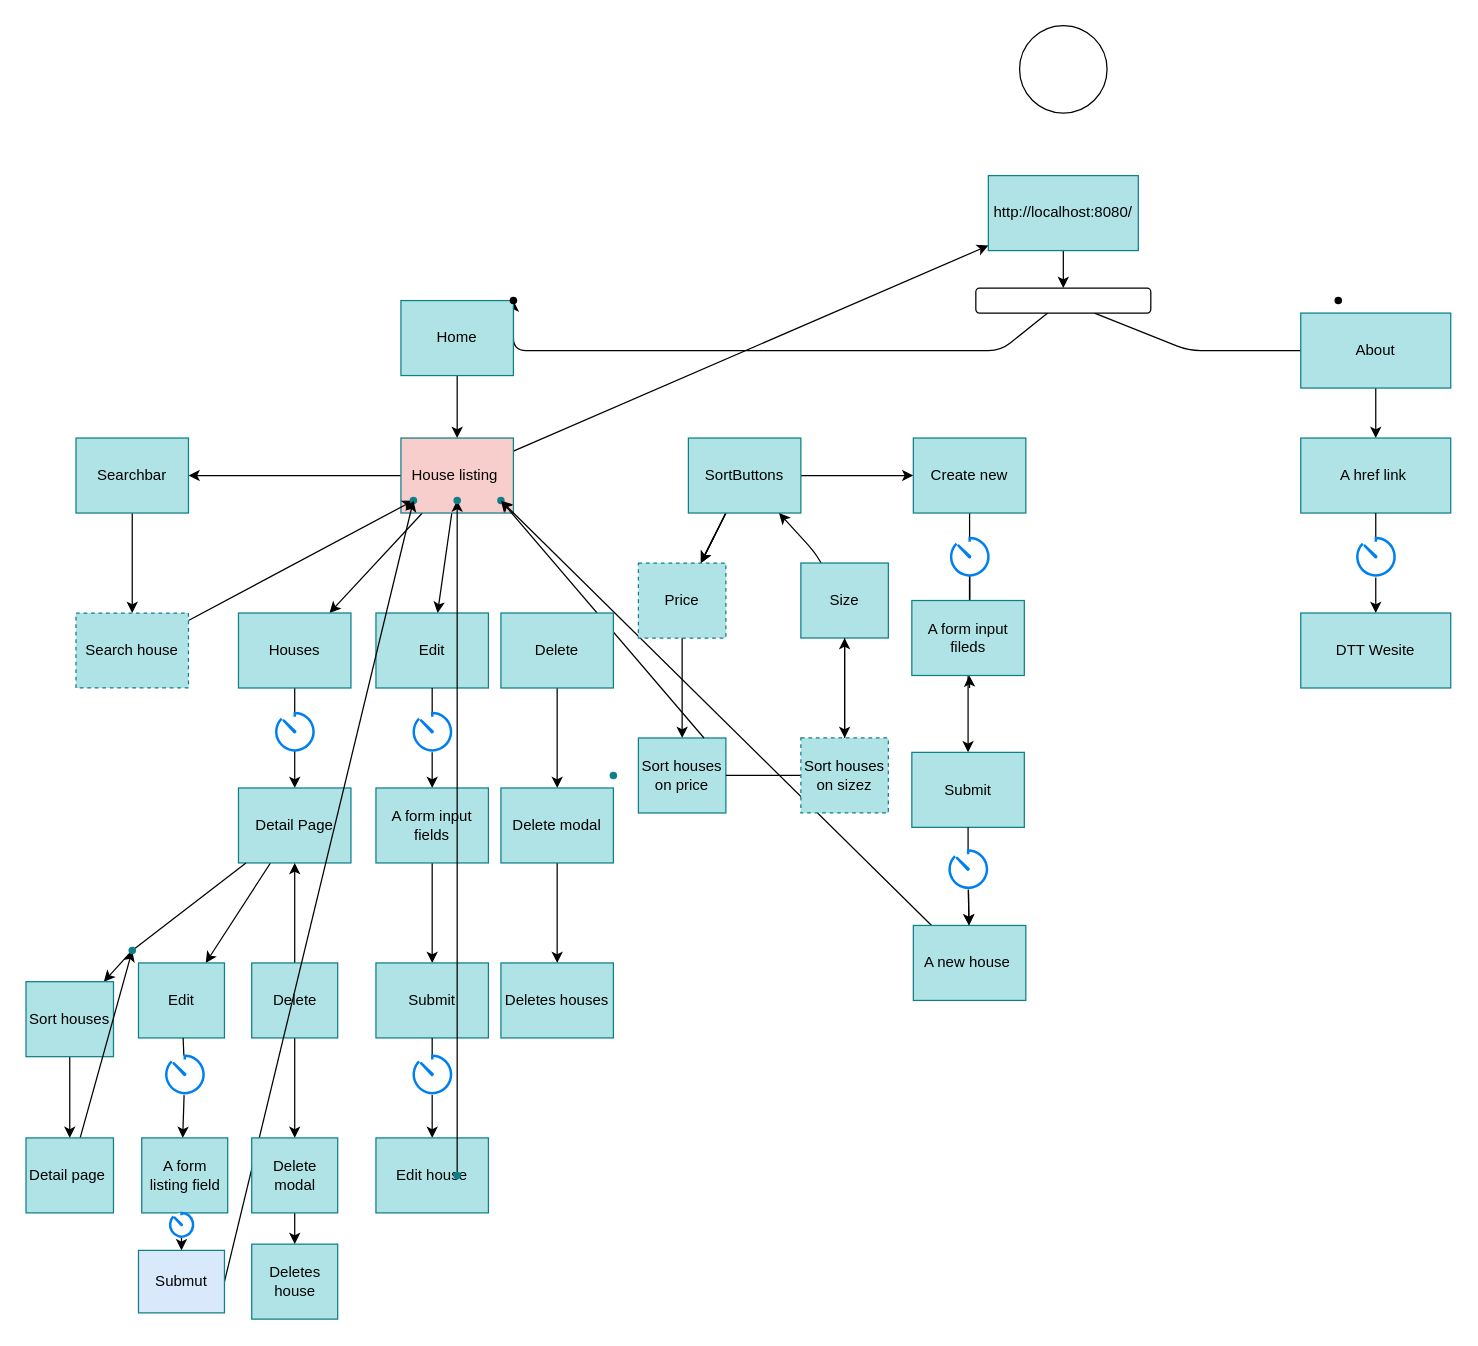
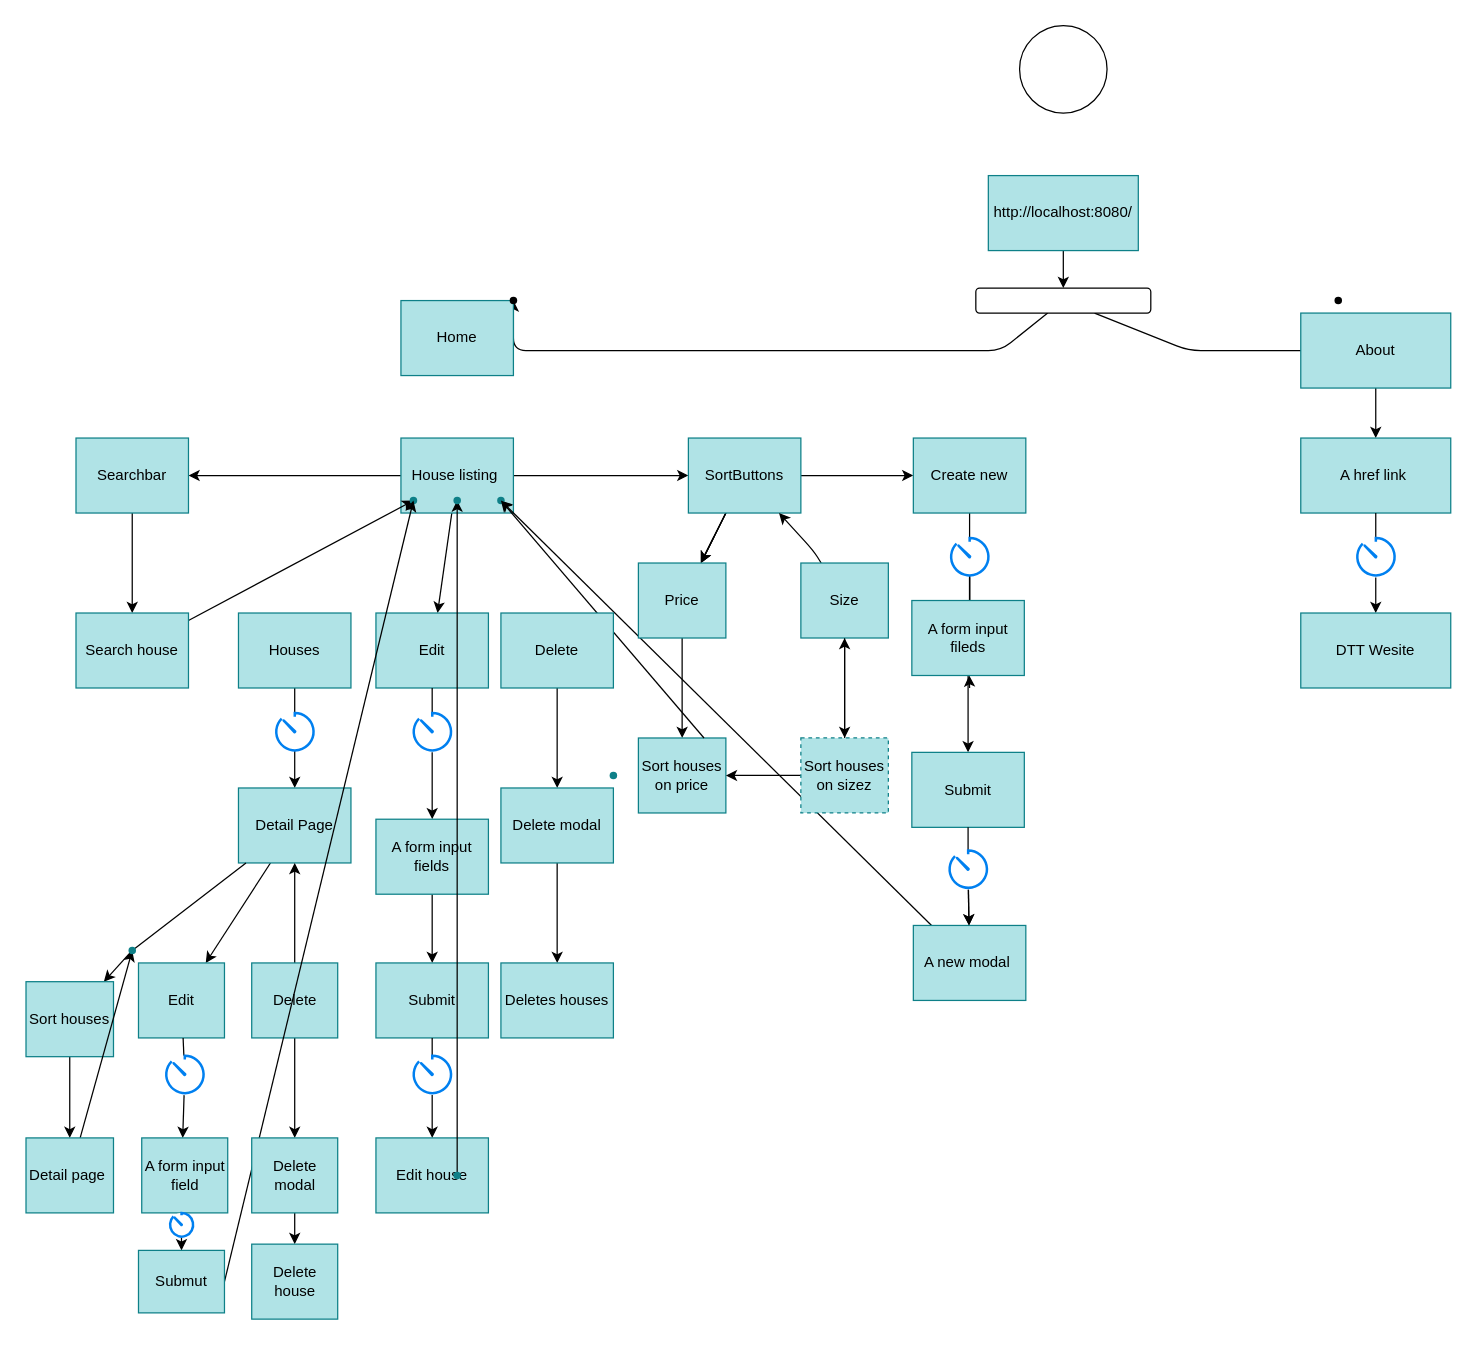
(628, 402) -> (596, 476)
(457, 403) -> none
(457, 476) -> (457, 476)
(369, 571) -> none
(682, 601) -> (682, 601)
(132, 651) -> (132, 651)
(732, 776) -> (736, 776)
(432, 826) -> (432, 857)
(969, 963) -> (969, 963)
(185, 1176) -> (185, 1176)
(181, 1282) -> (181, 1282)
(295, 1282) -> (295, 1282)
